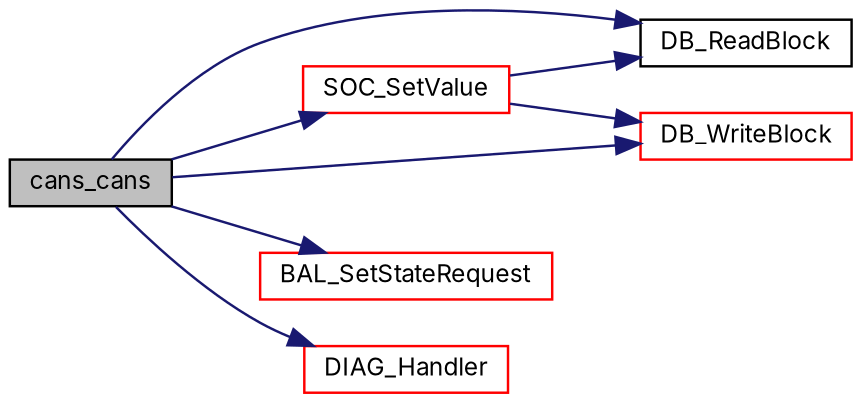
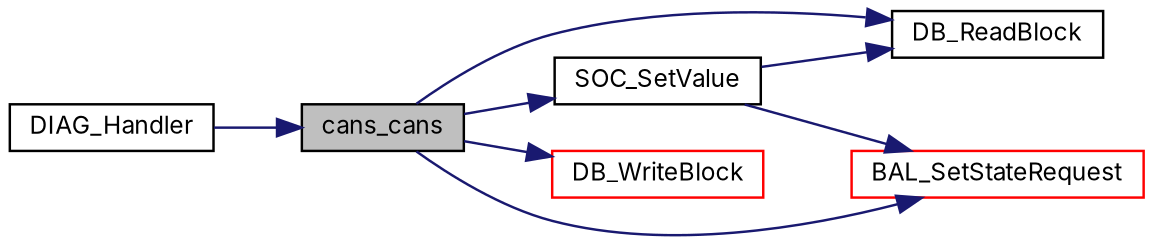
(406, 90) -> (658, 81)
(563, 111) -> (816, 124)
(197, 280) -> (246, 128)
(406, 369) -> (112, 128)
